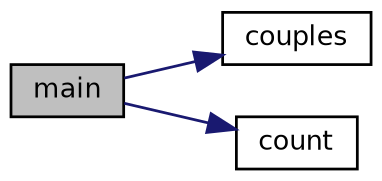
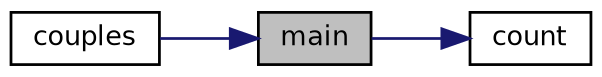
(160, 70) -> (195, 38)
